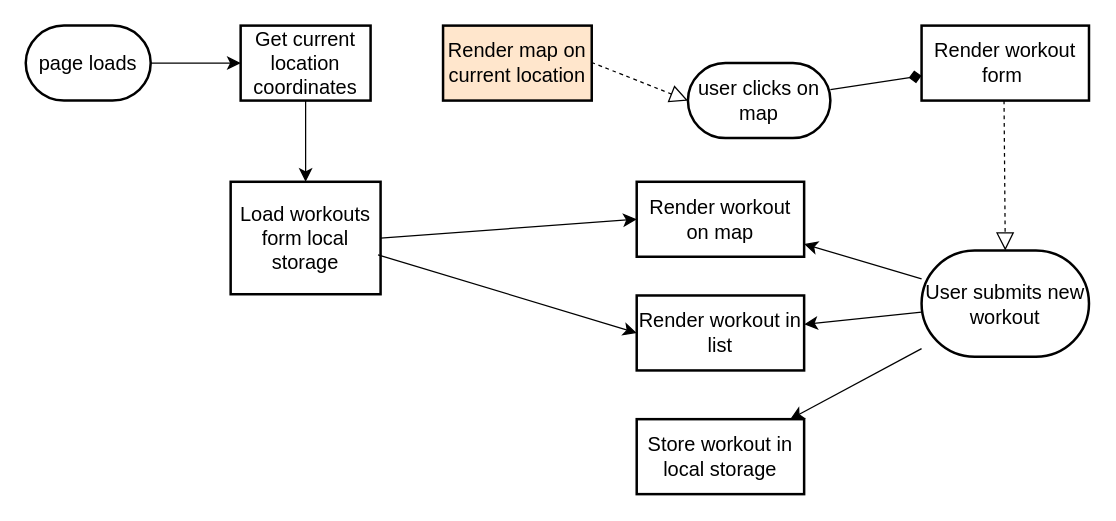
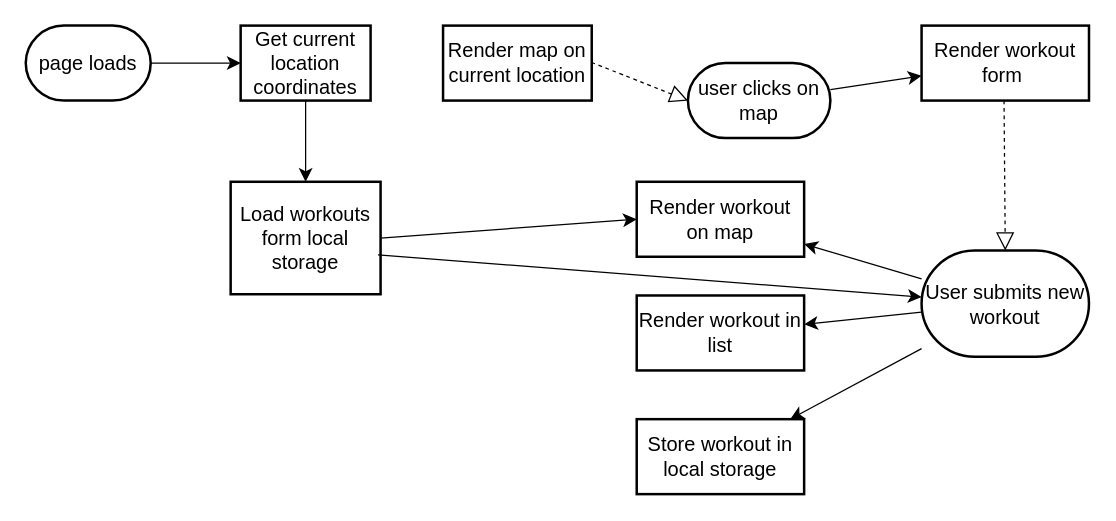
(518, 63) -> (518, 63)
(909, 78) -> (910, 78)
(505, 293) -> (647, 276)
